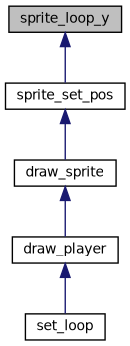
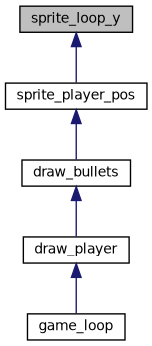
(65, 96) -> (76, 96)
(65, 173) -> (76, 173)
(65, 327) -> (76, 327)
